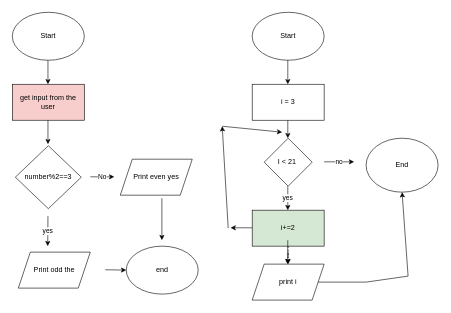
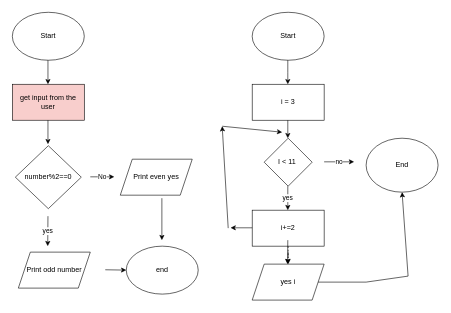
(288, 162) -> (288, 162)
(48, 177) -> (48, 177)
(288, 228) -> (288, 228)
(54, 270) -> (54, 270)
(288, 282) -> (288, 282)
